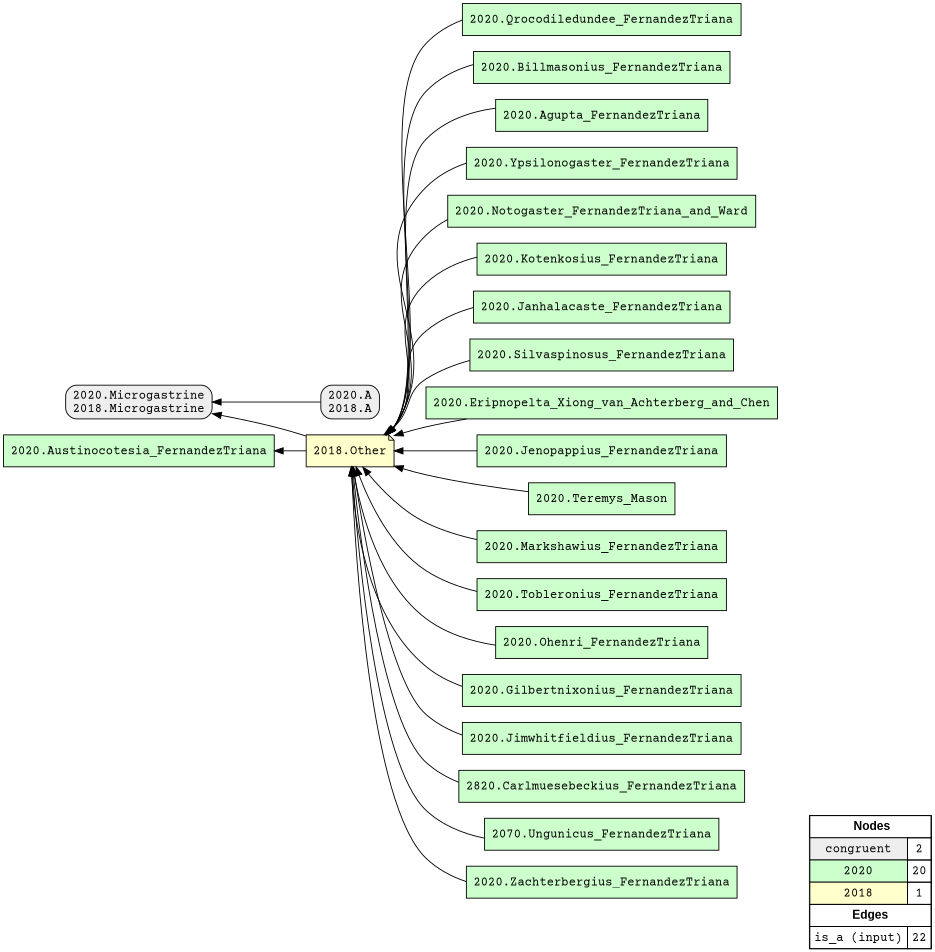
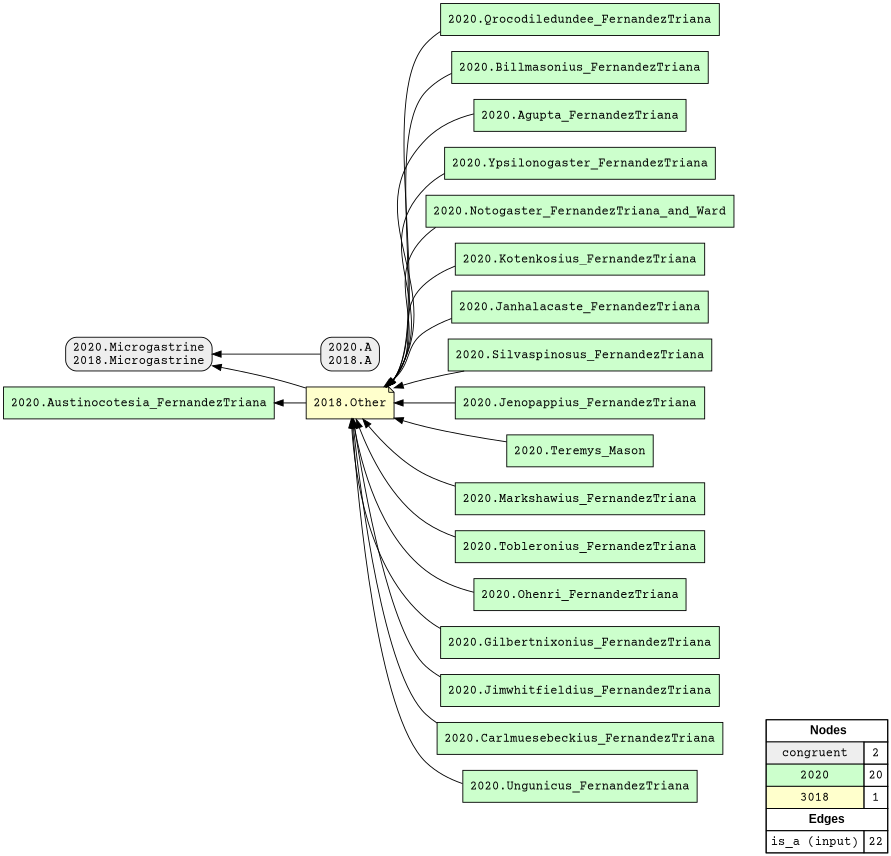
(602, 403) -> none
(602, 786) -> (580, 738)
(602, 834) -> (580, 786)
(602, 882) -> none
(859, 893) -> (815, 797)
